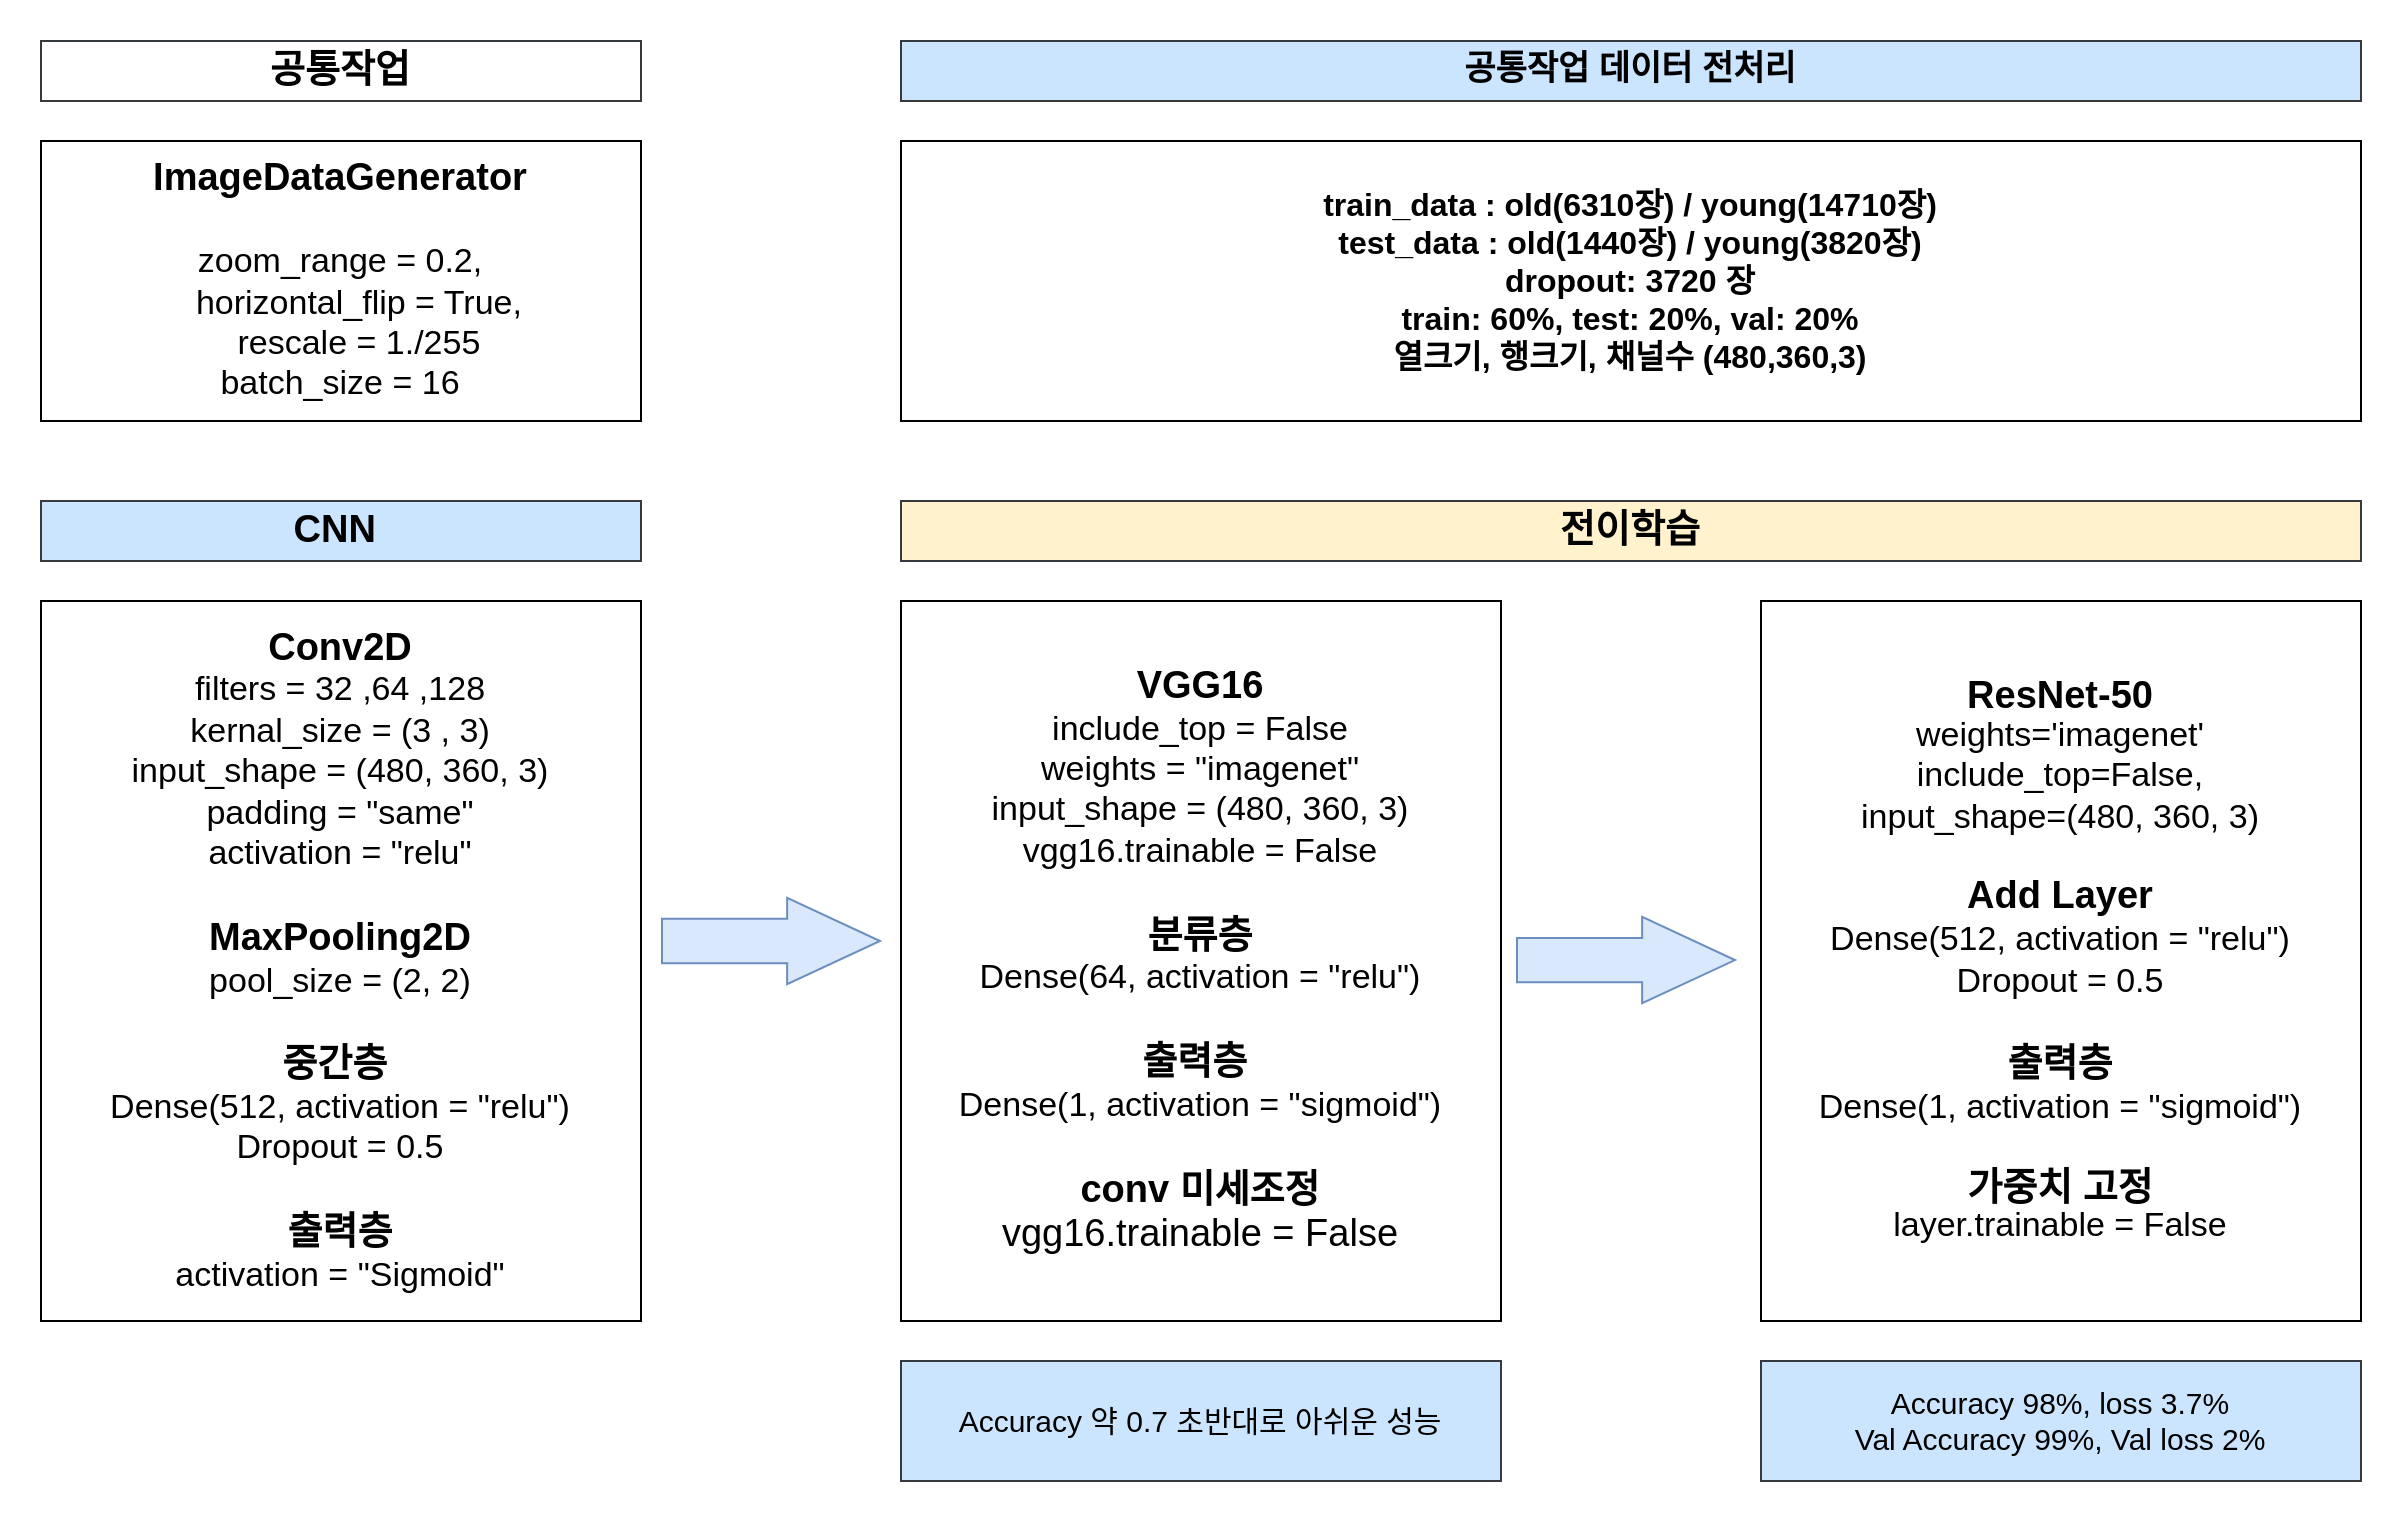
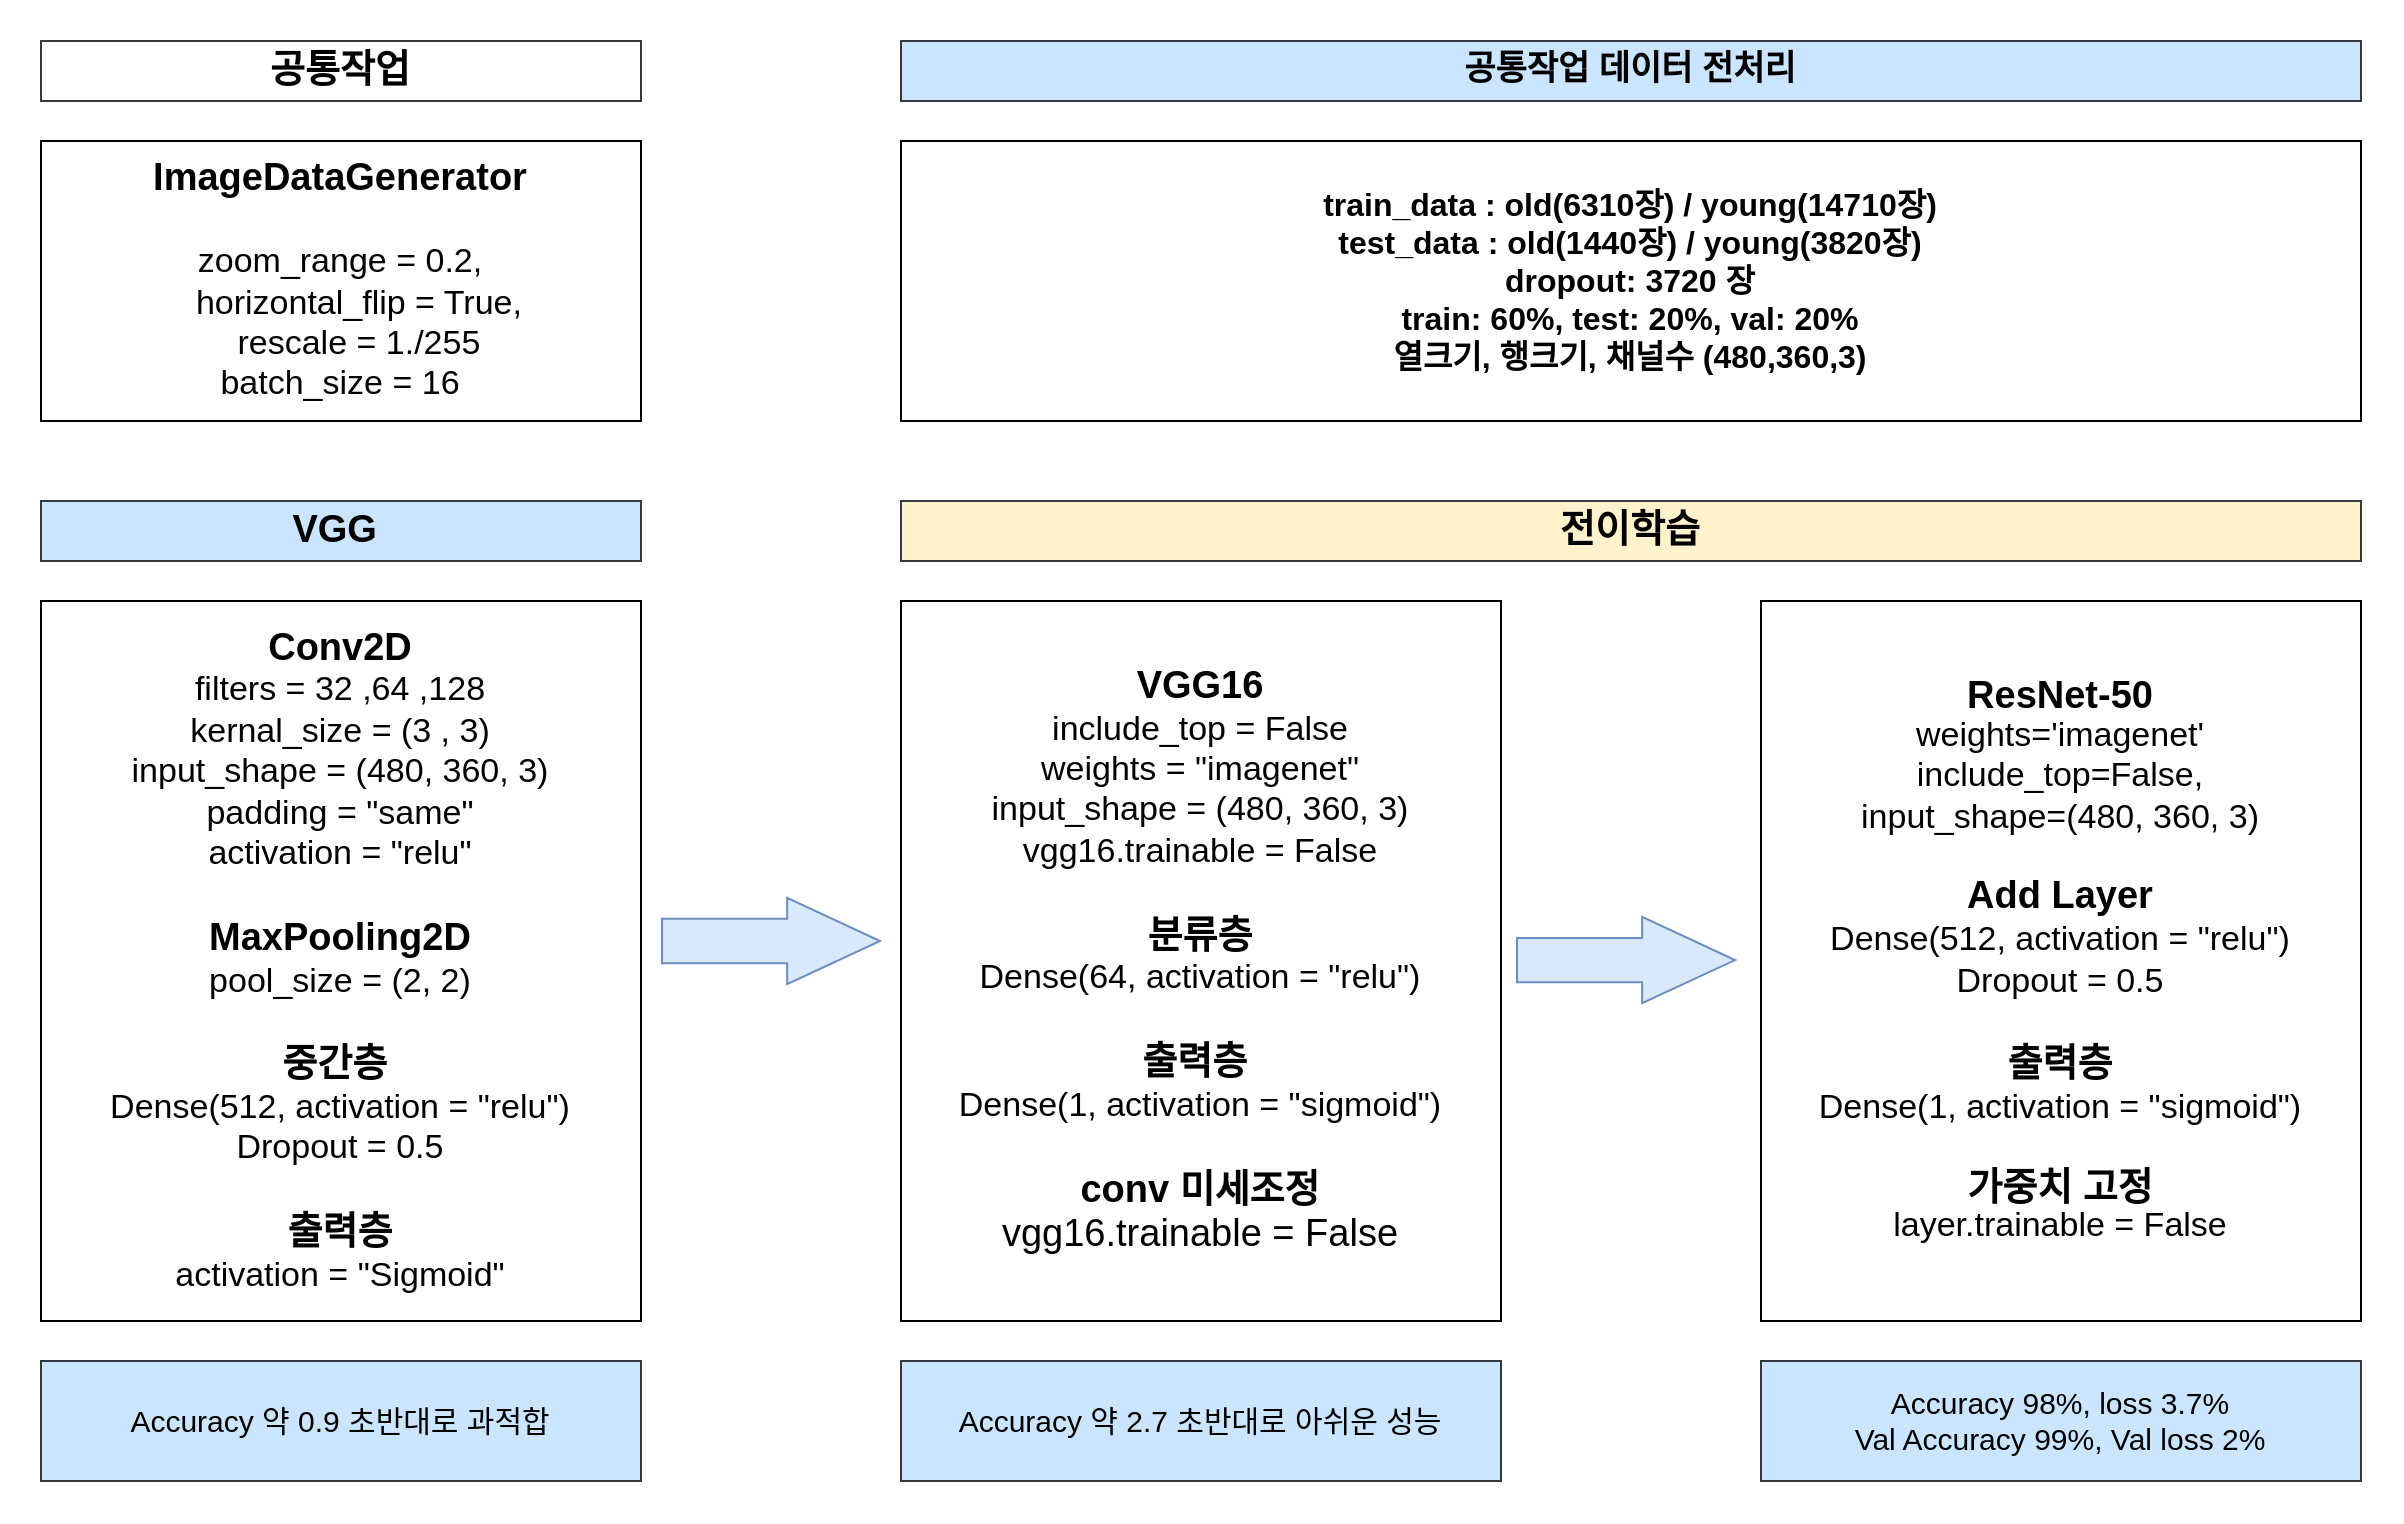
(341, 531) -> (341, 531)
none -> (341, 1421)
(1201, 1421) -> (1201, 1421)
